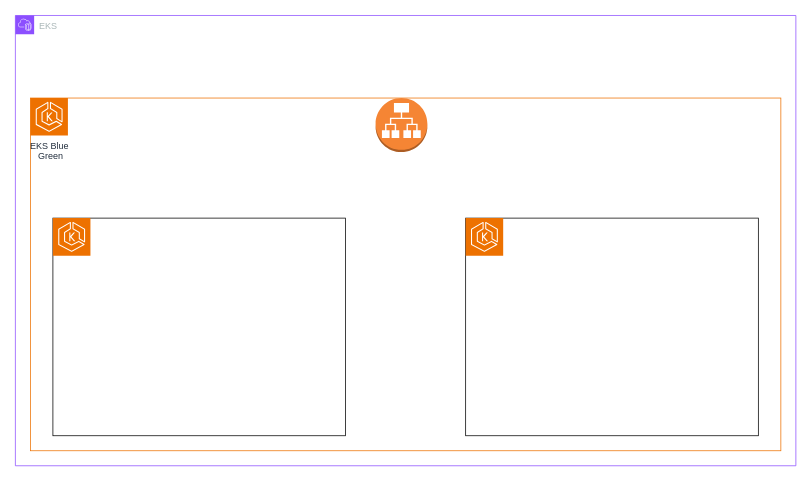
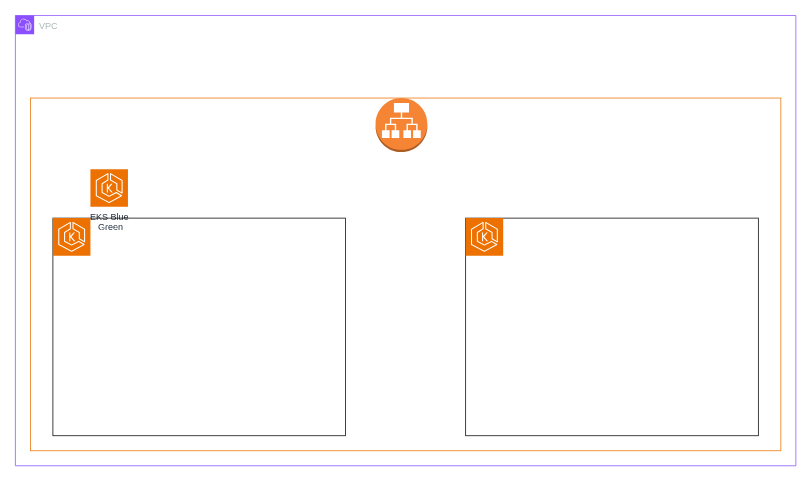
(47, 26) -> (47, 26)
(49, 117) -> (109, 188)
